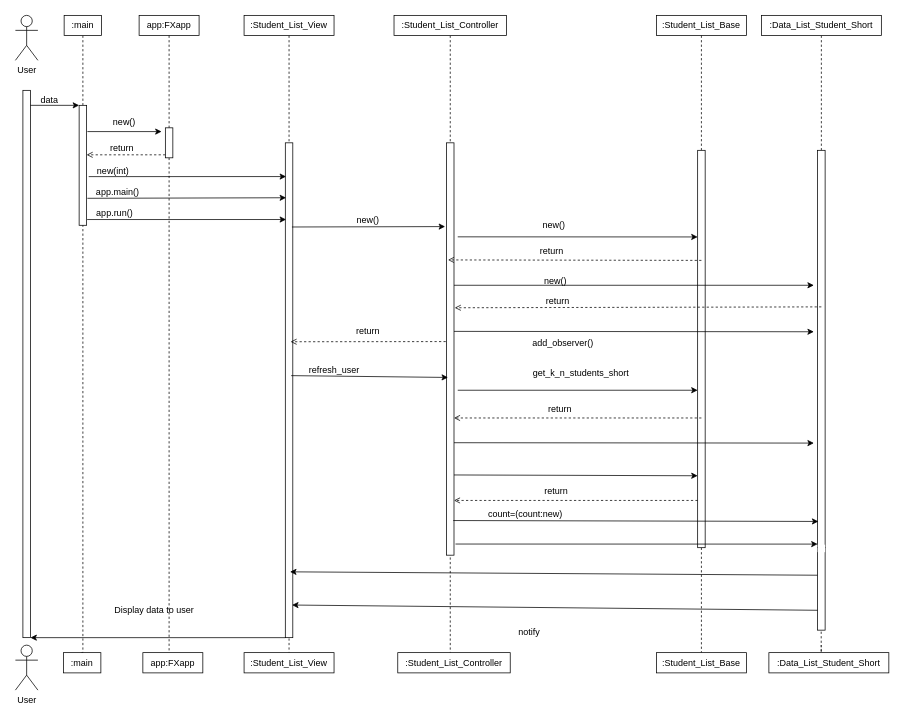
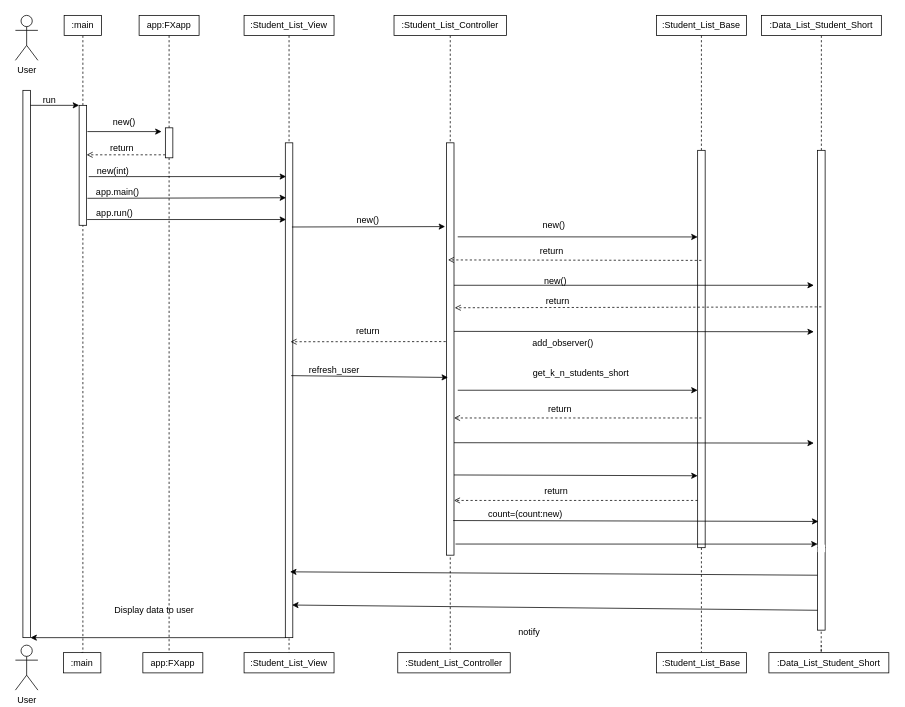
(50, 100) -> (50, 100)
